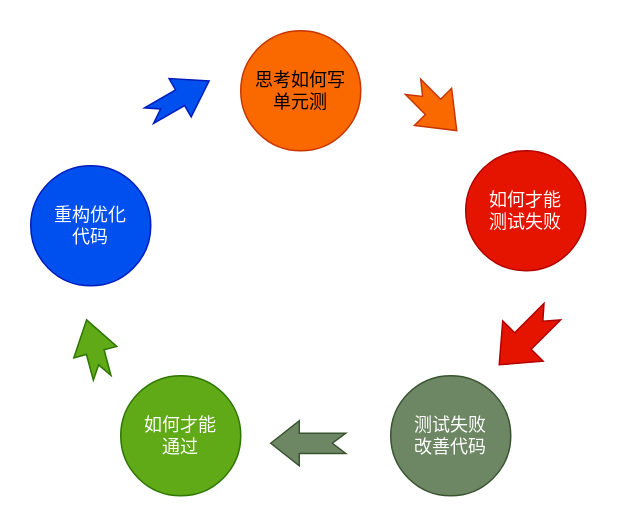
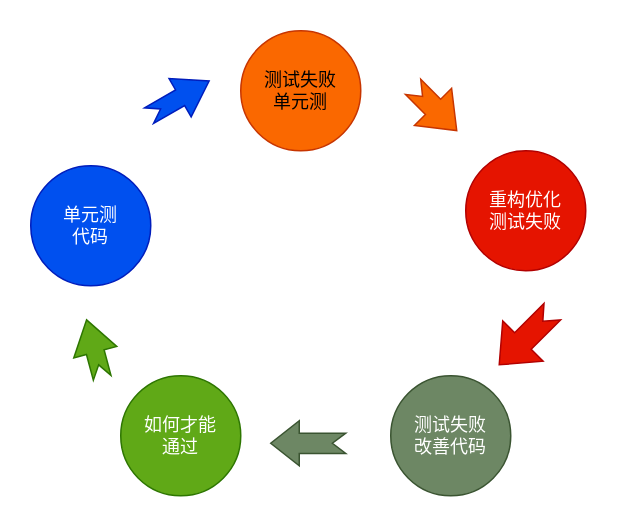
(301, 91) -> (301, 91)
(526, 211) -> (526, 211)
(91, 226) -> (91, 226)
